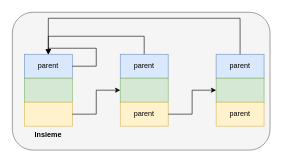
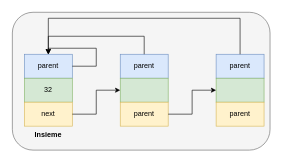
none -> (48, 90)
none -> (48, 114)
